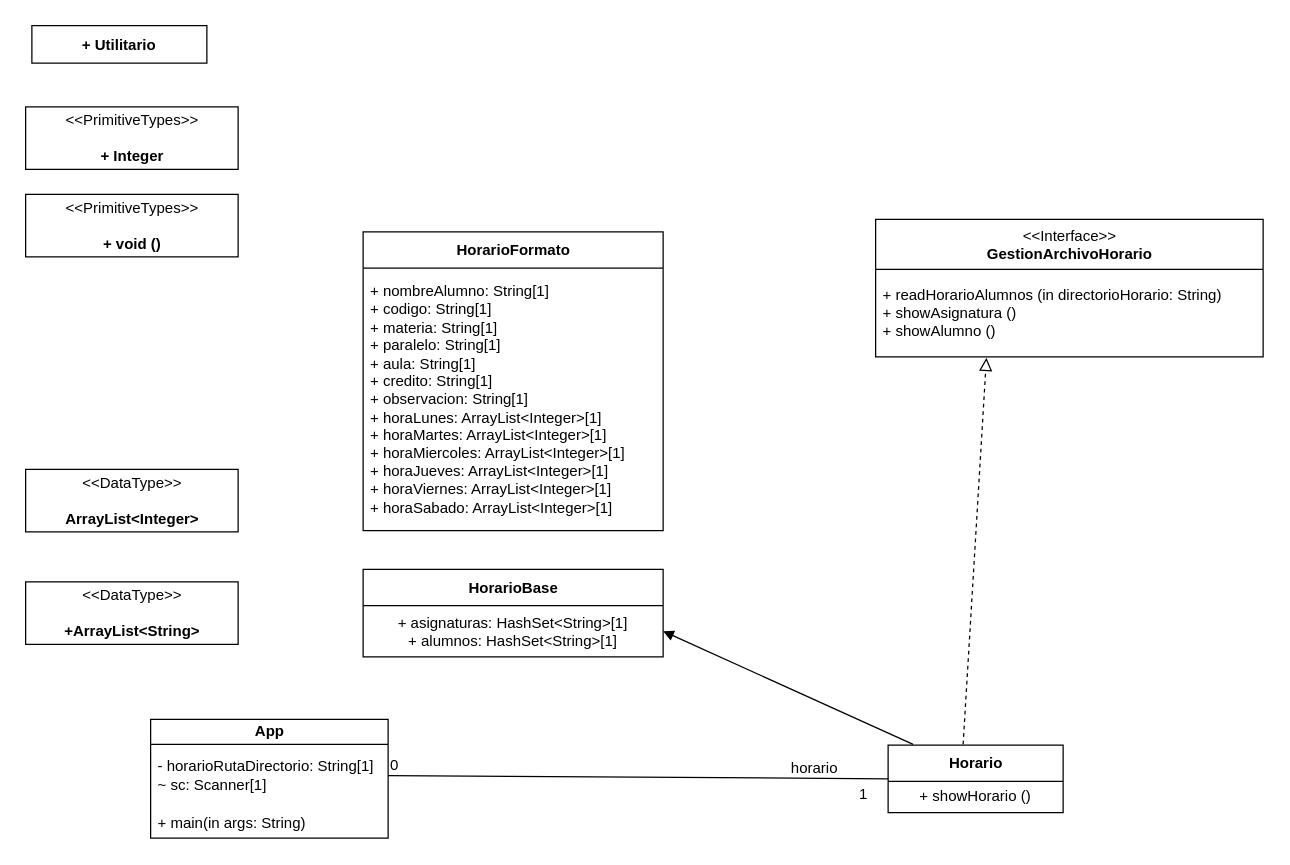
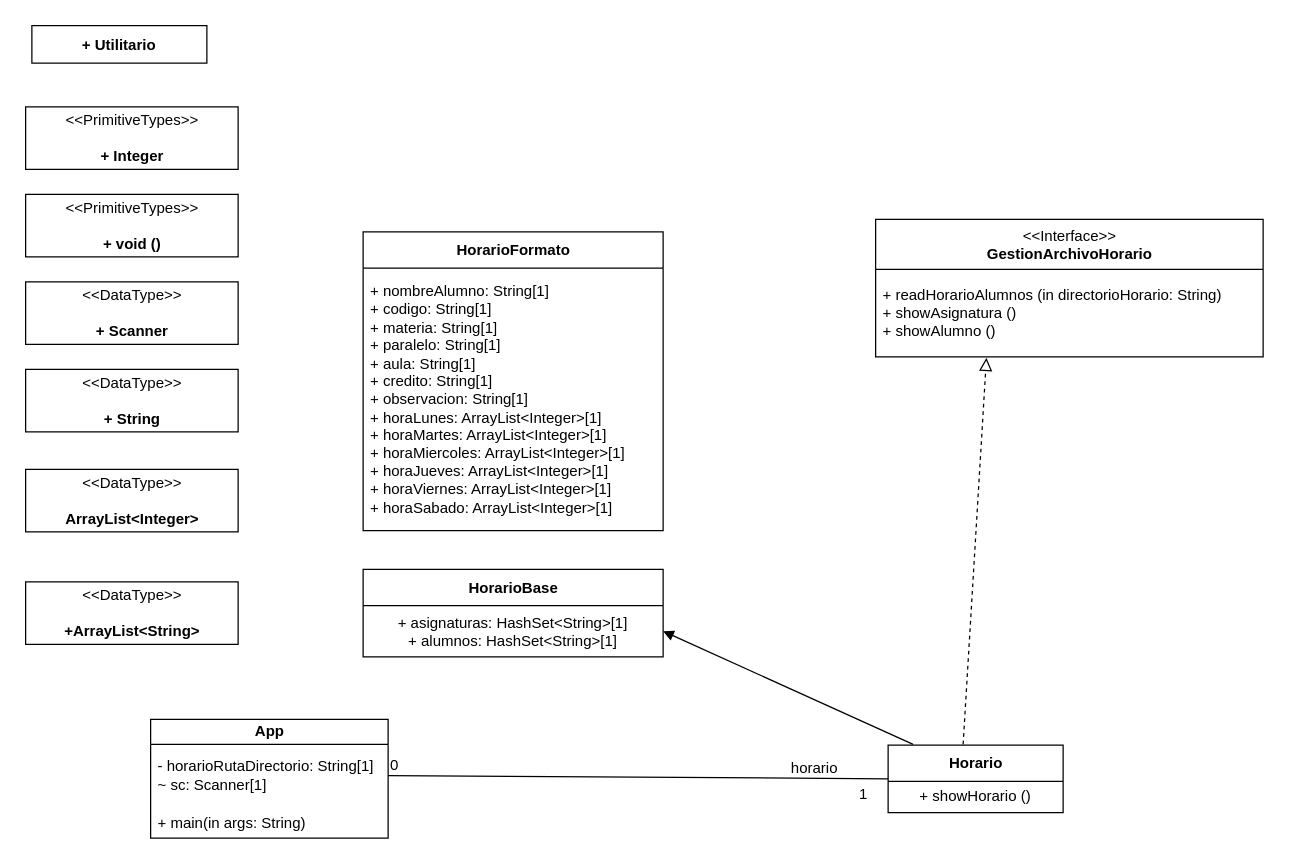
none -> (132, 313)
none -> (132, 401)
